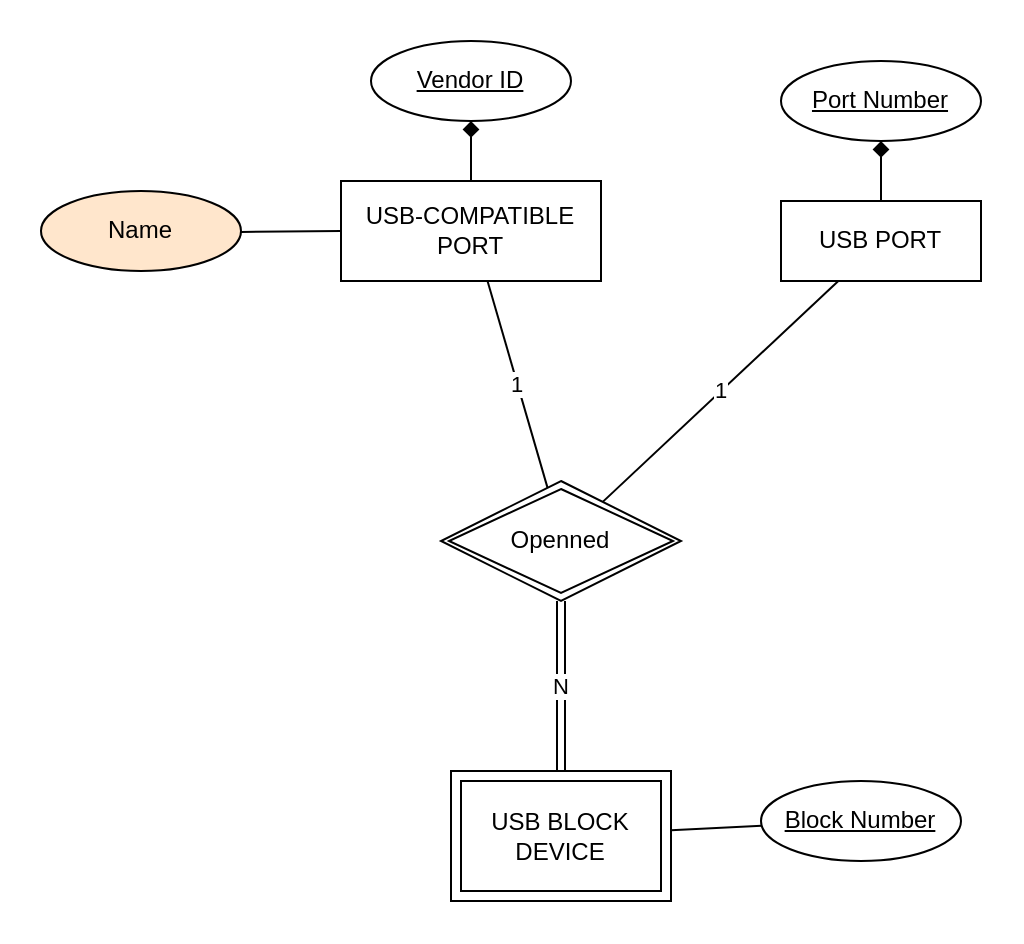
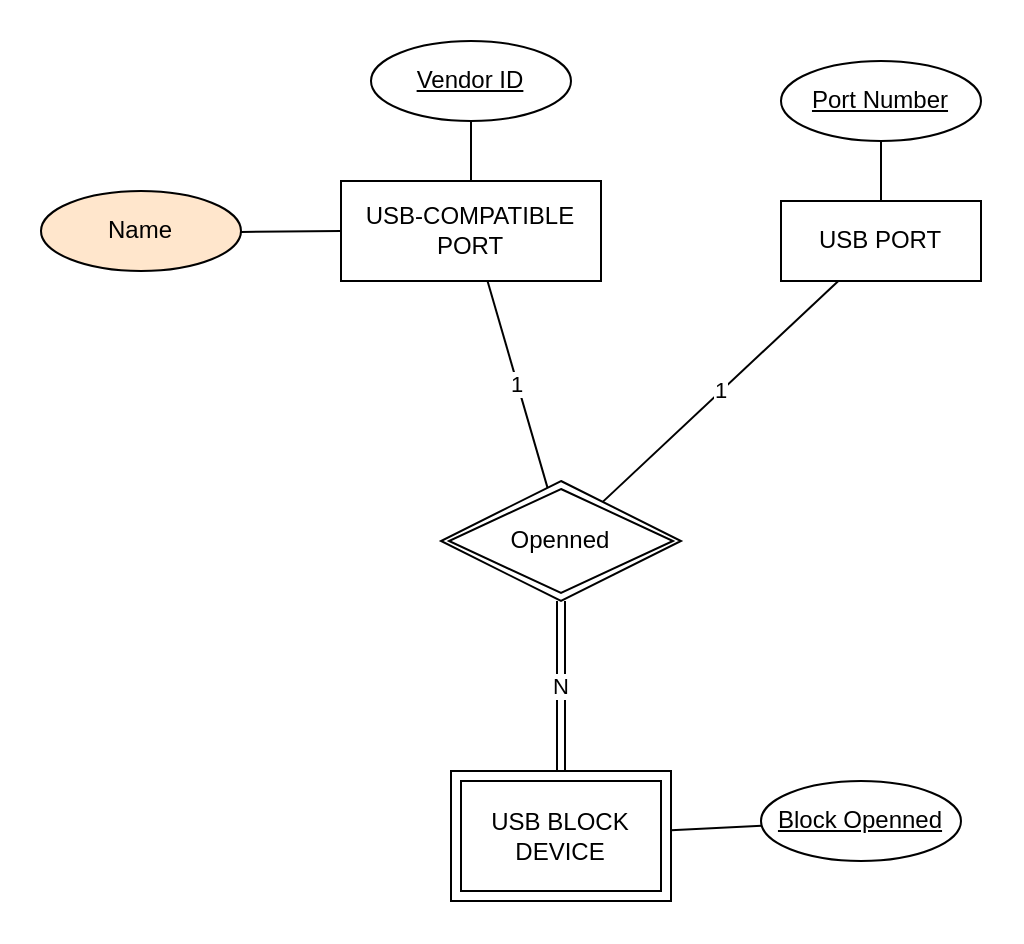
(471, 137) -> (471, 129)
(881, 157) -> (881, 149)
(861, 821) -> (861, 821)
